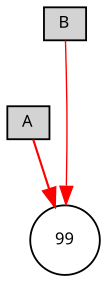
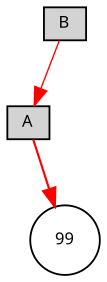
(67, 113) -> (50, 64)
